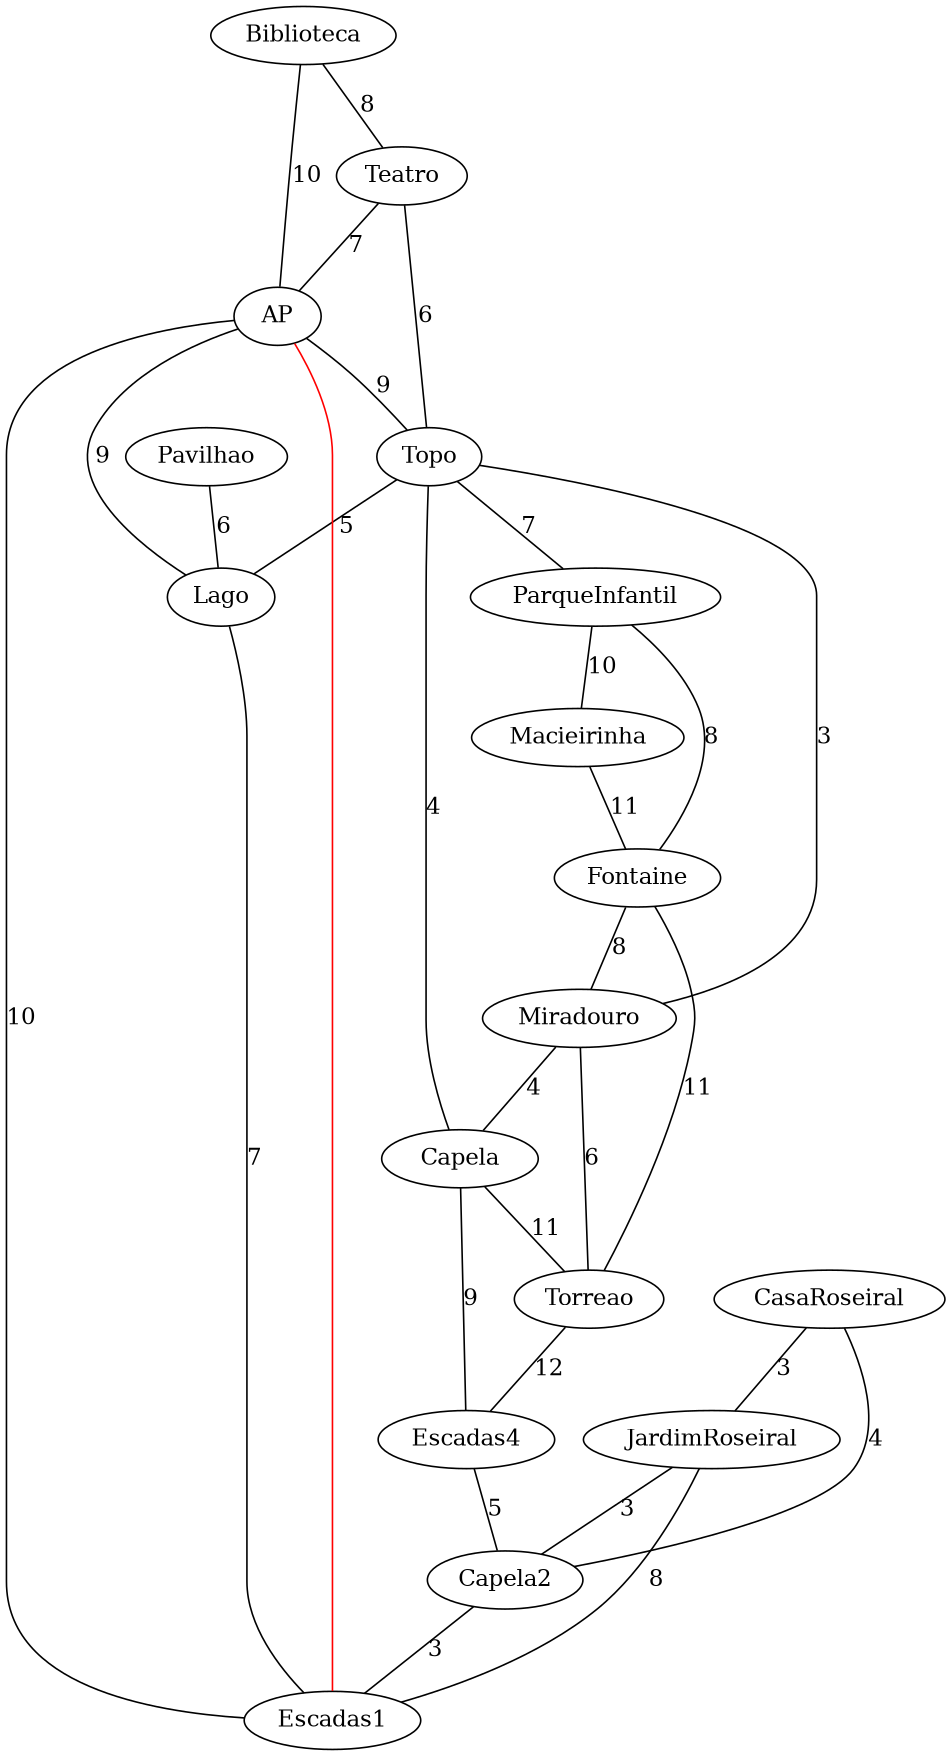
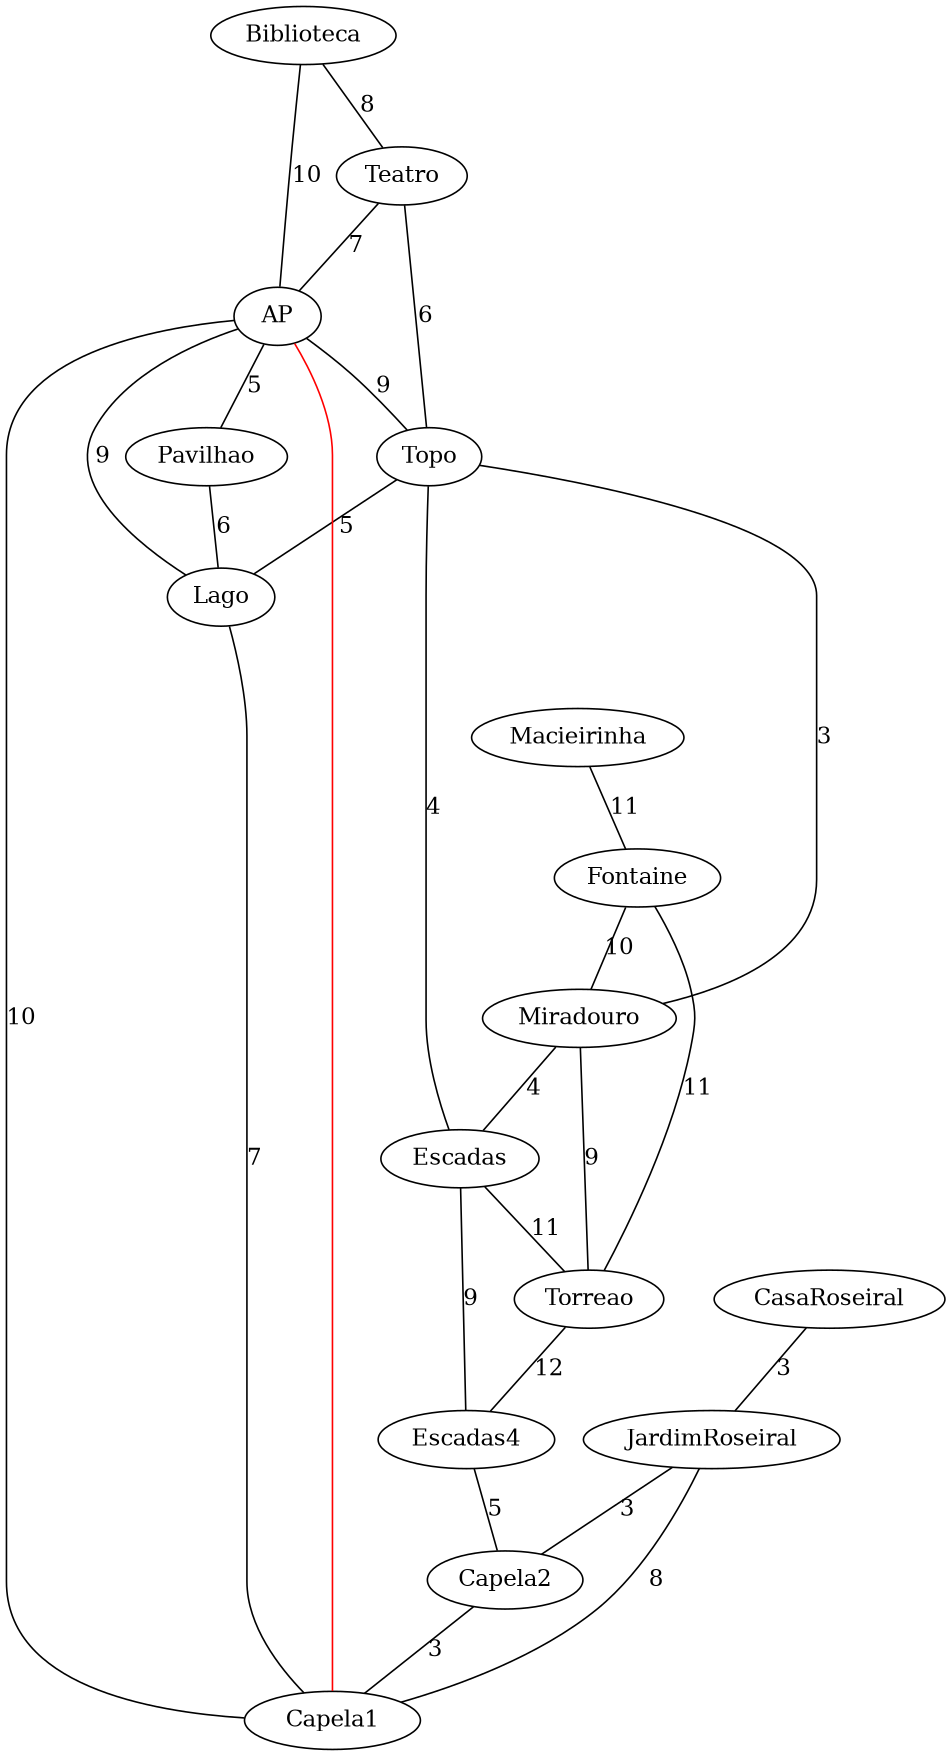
none -> (242, 386)
(596, 597) -> none
(620, 948) -> (620, 948)
(460, 1159) -> (460, 1159)
(592, 1159) -> (592, 1159)
(790, 1509) -> none
(332, 1720) -> (332, 1720)
